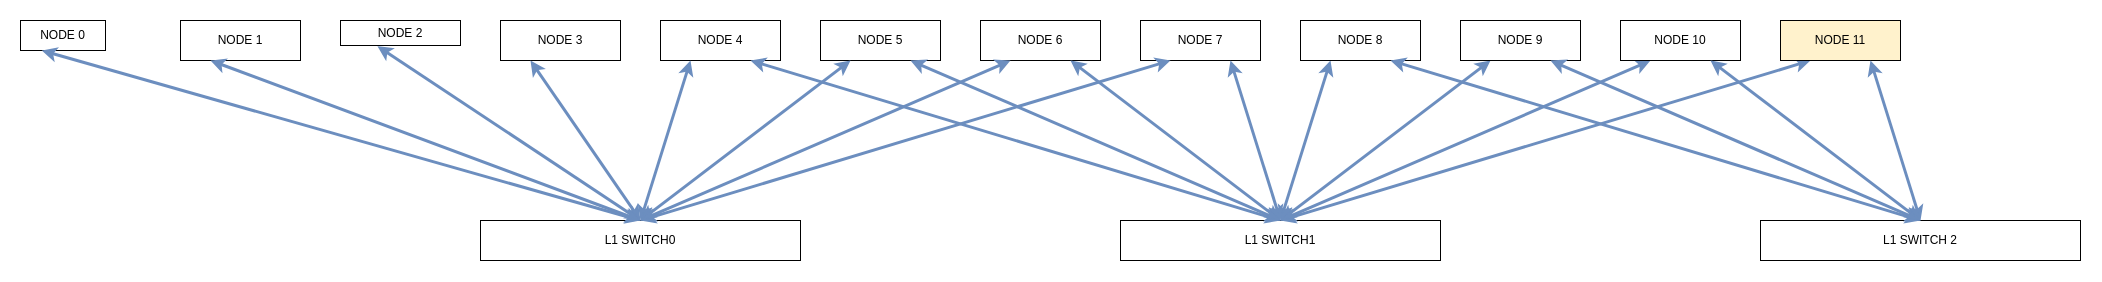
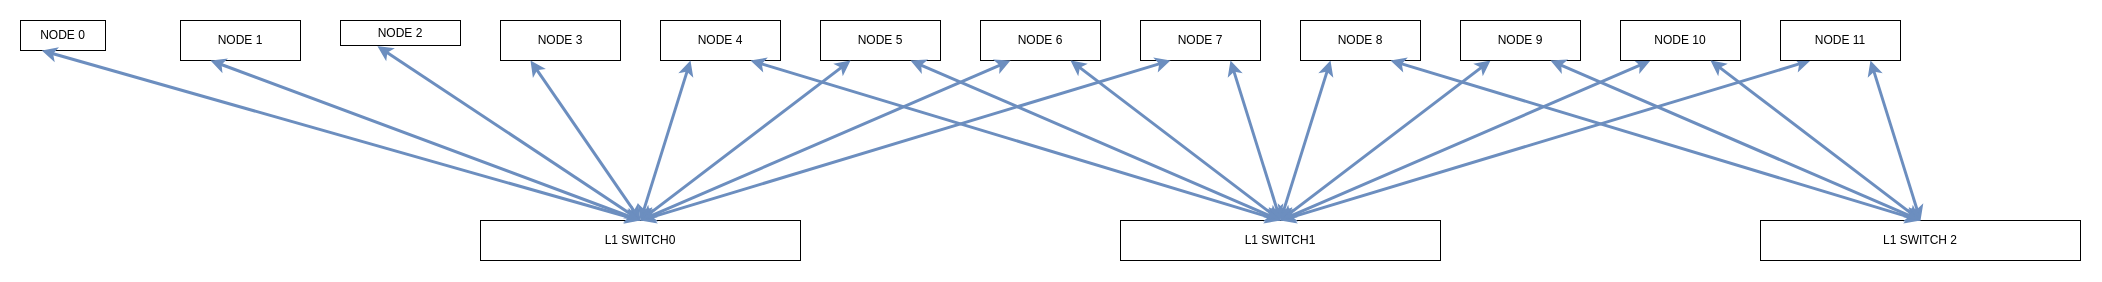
(1841, 41) -> (1841, 41)
